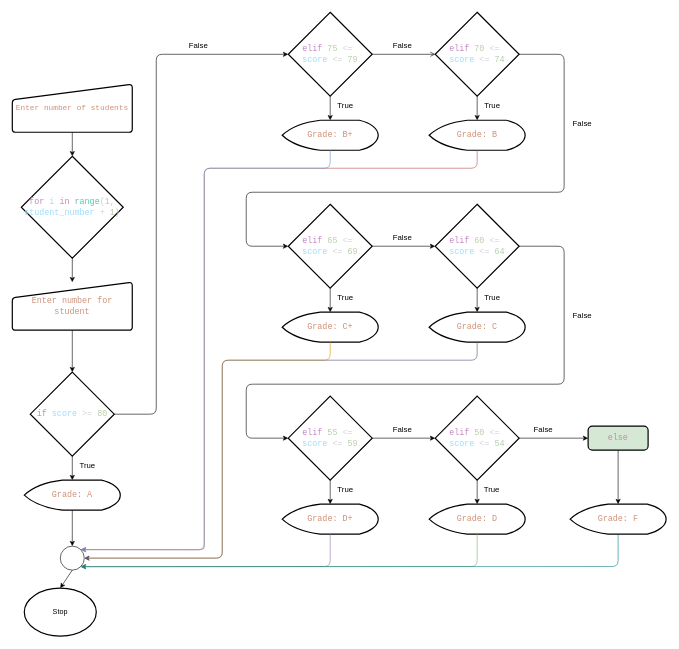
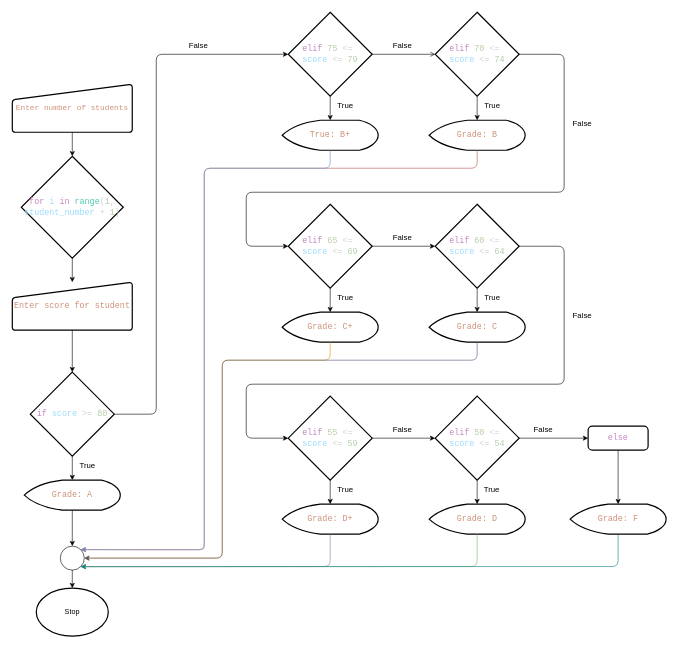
(330, 135) -> (330, 135)
(72, 306) -> (72, 306)
(618, 438) -> (618, 438)
(60, 612) -> (72, 612)
